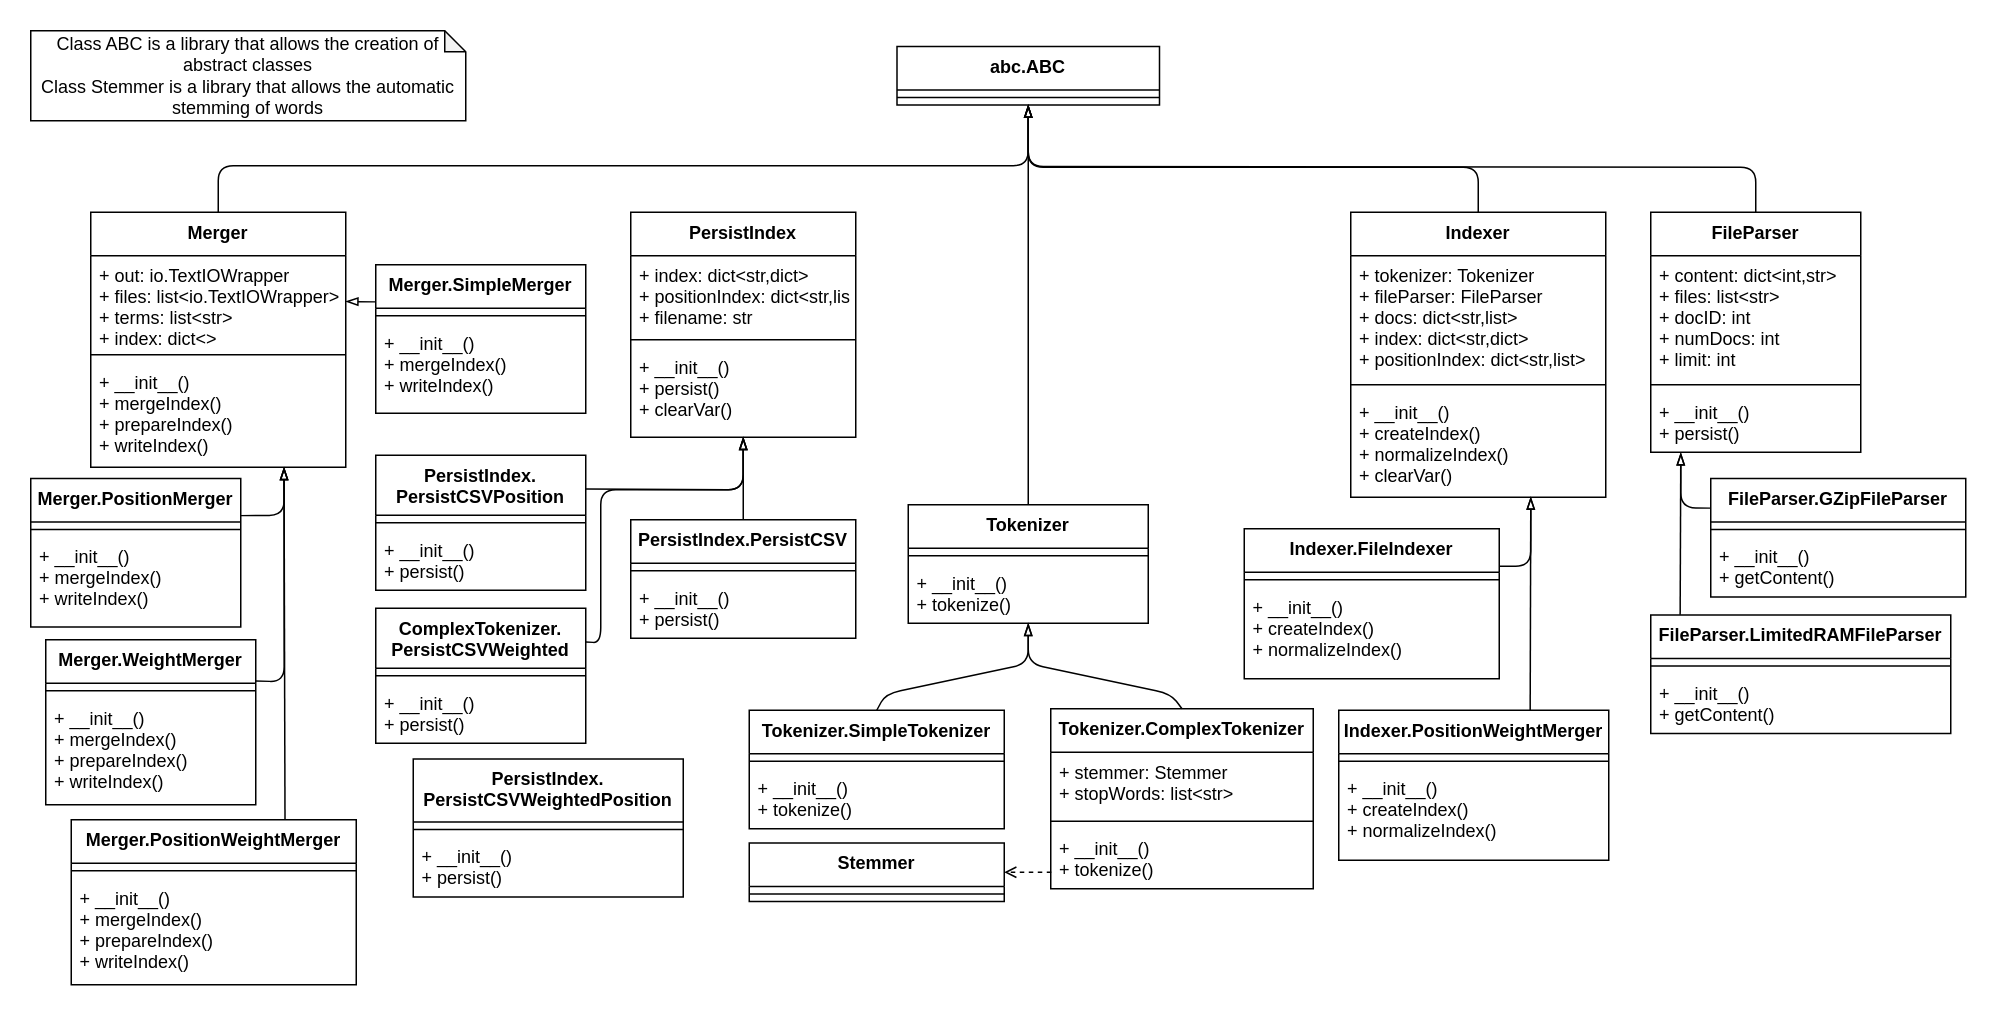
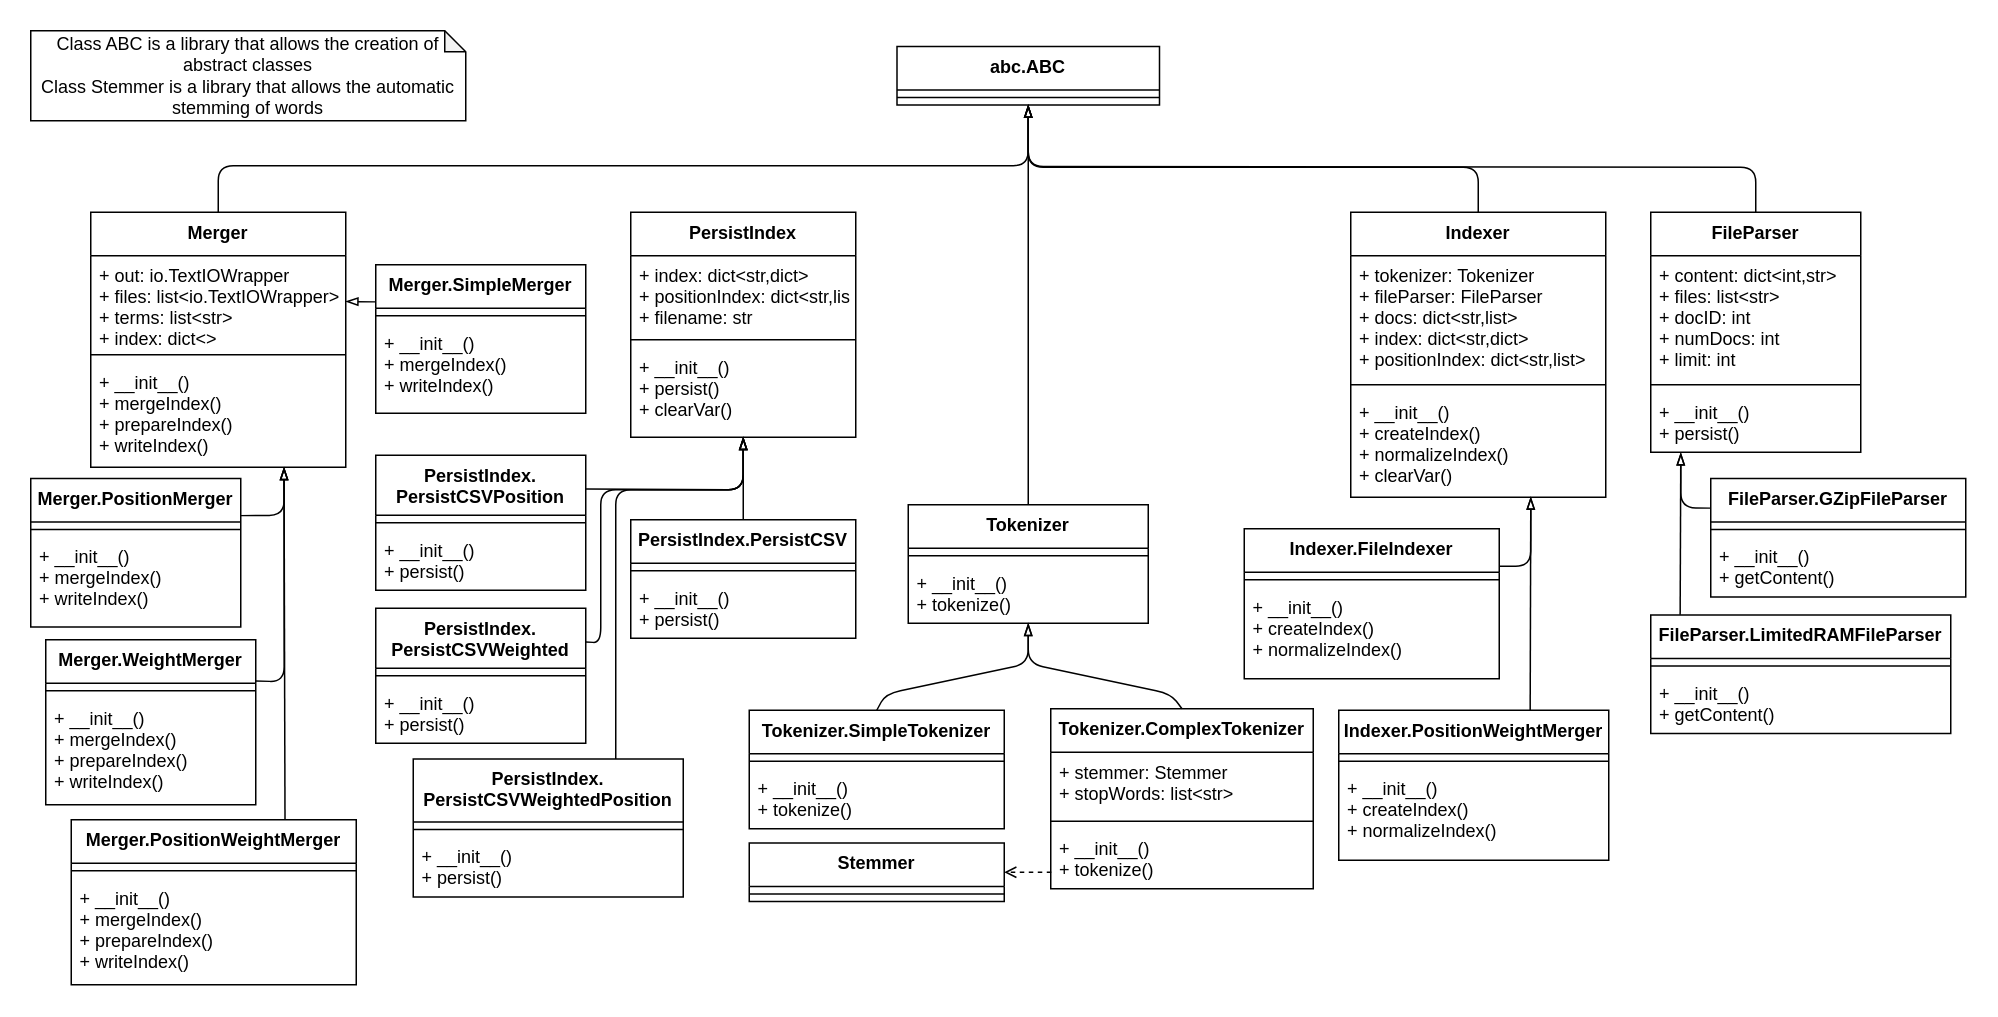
none -> (616, 626)
(480, 629) -> (480, 629)
